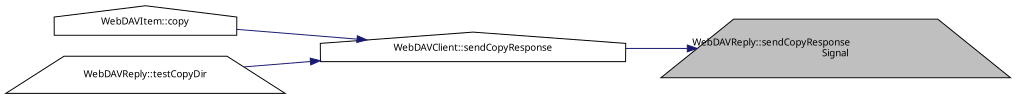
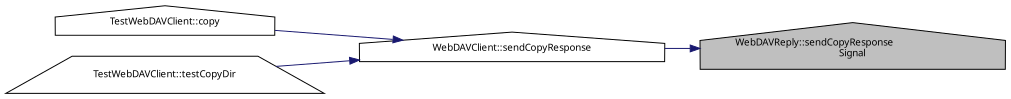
(145, 22) -> (165, 22)
(836, 48) -> (853, 48)
(145, 75) -> (165, 75)
